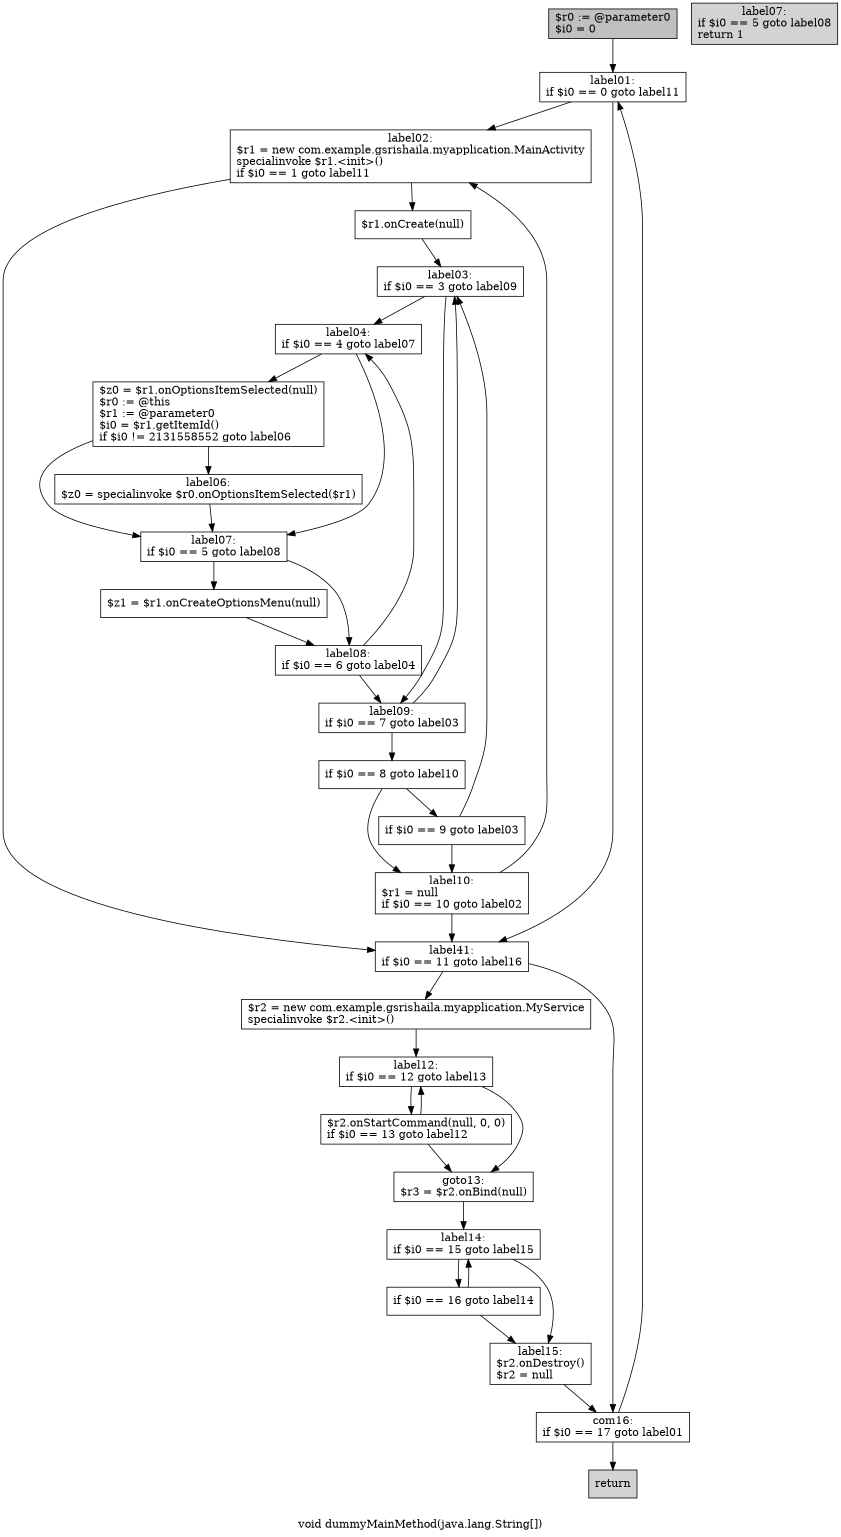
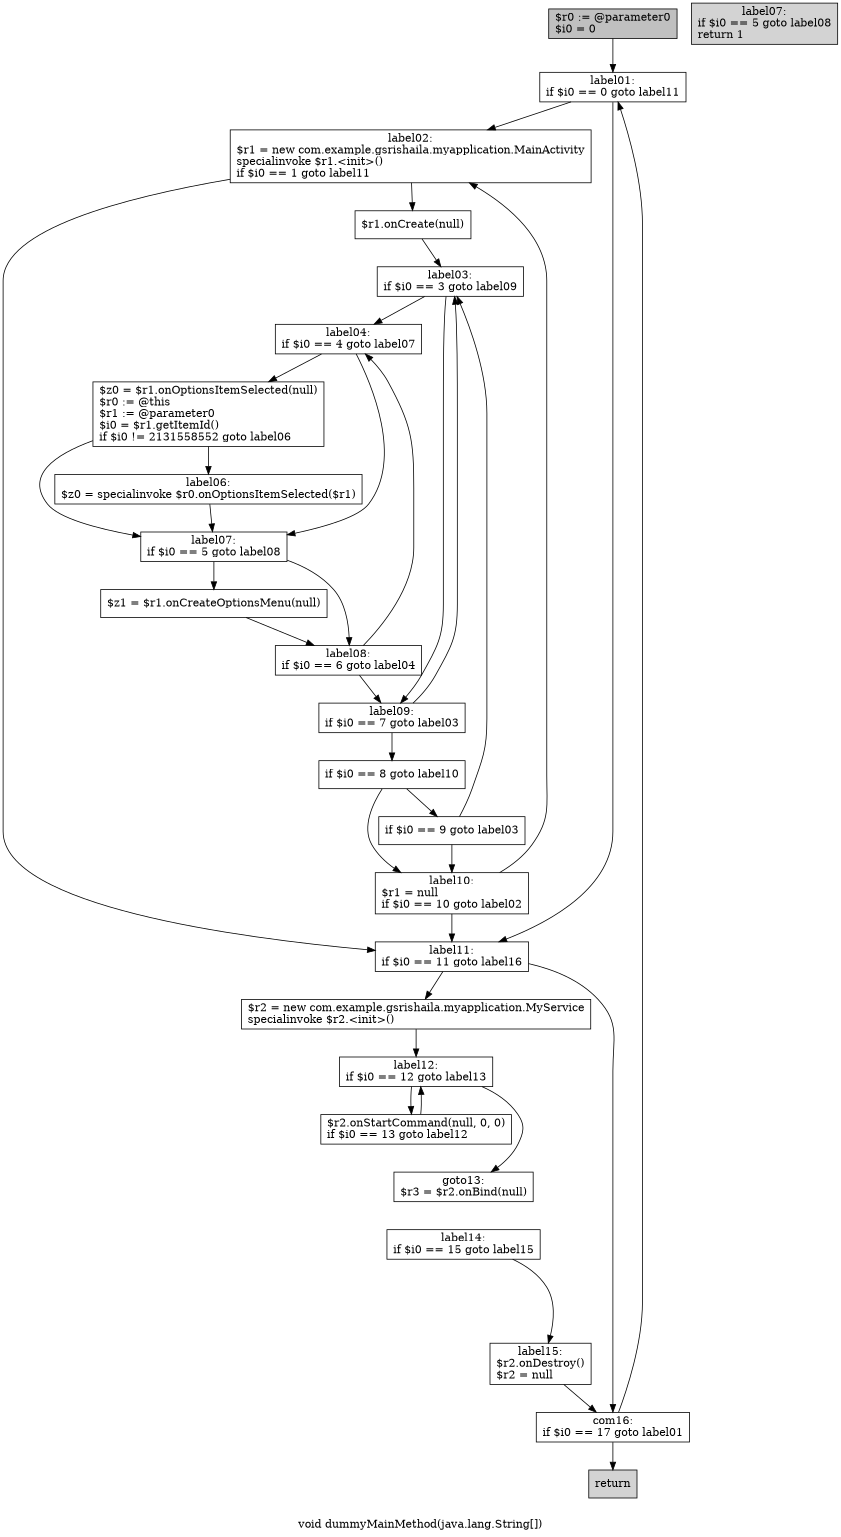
(452, 957) -> (452, 957)
(437, 1155) -> none
(464, 1212) -> none
(464, 1301) -> none
